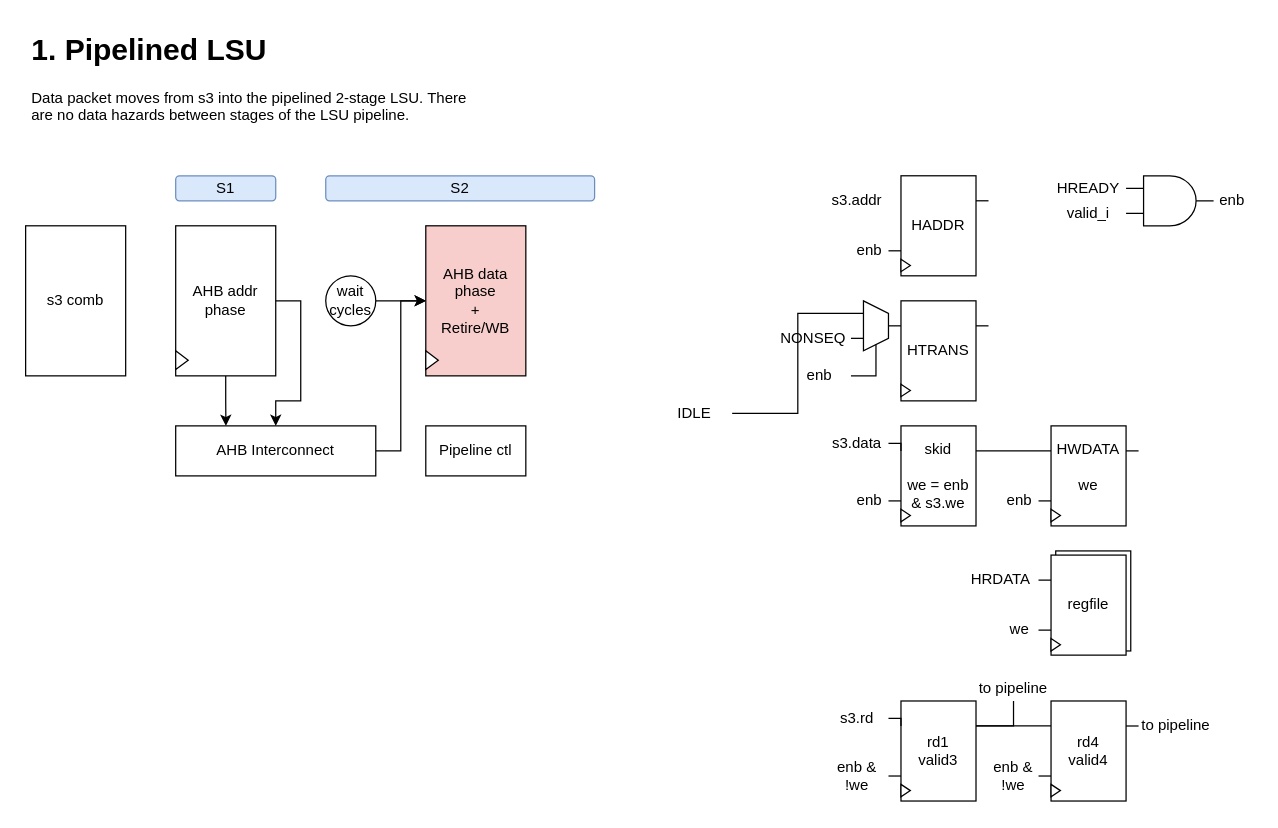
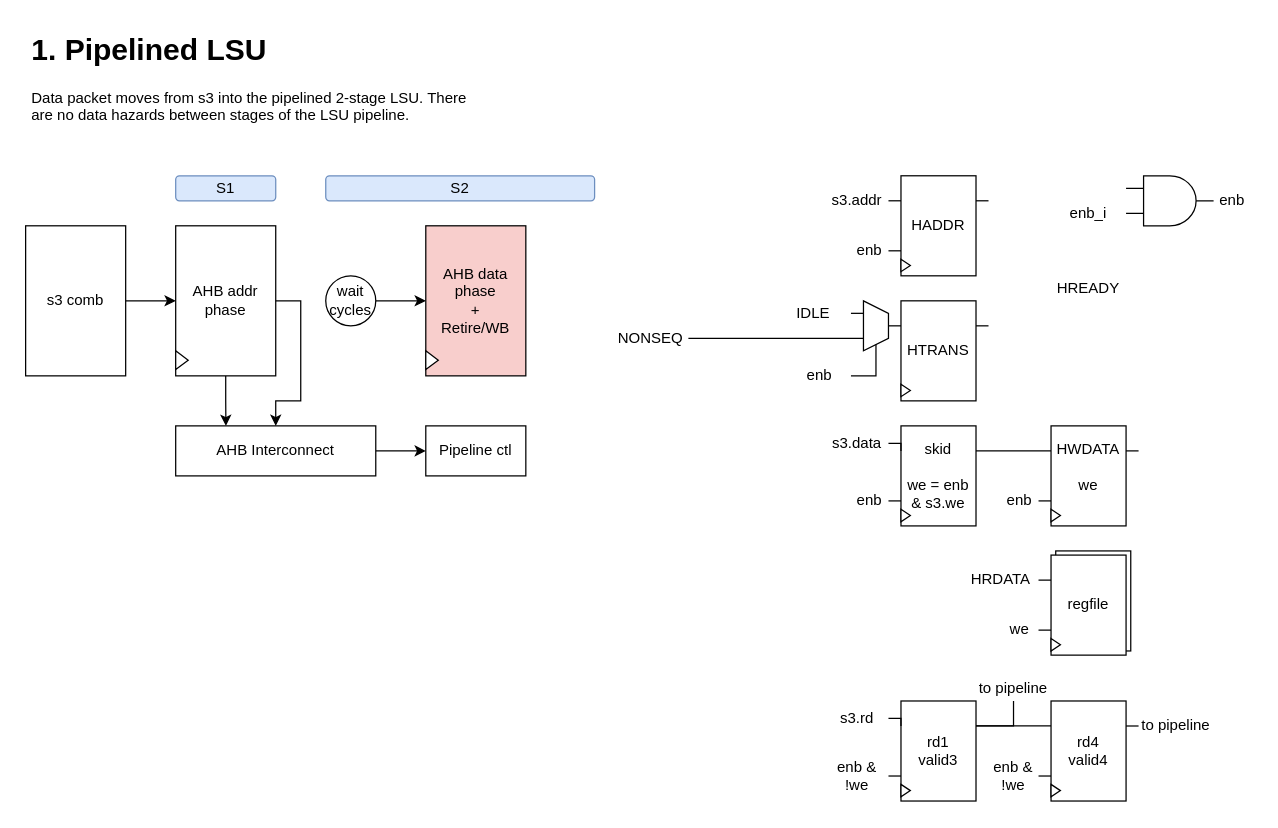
(1088, 188) -> (1088, 288)
none -> (894, 201)
(1088, 213) -> (1088, 213)
none -> (147, 301)
(813, 338) -> (651, 338)
(401, 379) -> (408, 451)
(694, 413) -> (813, 313)
